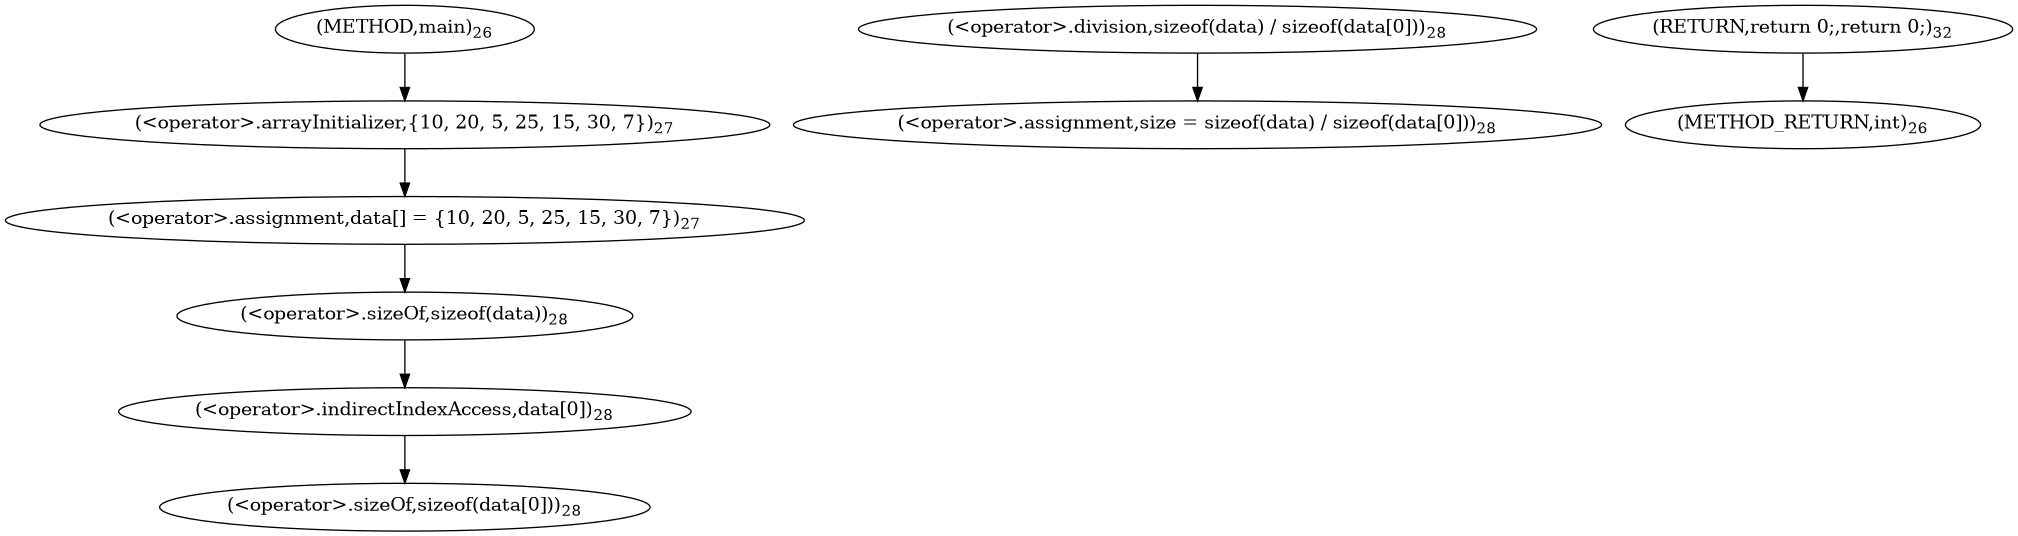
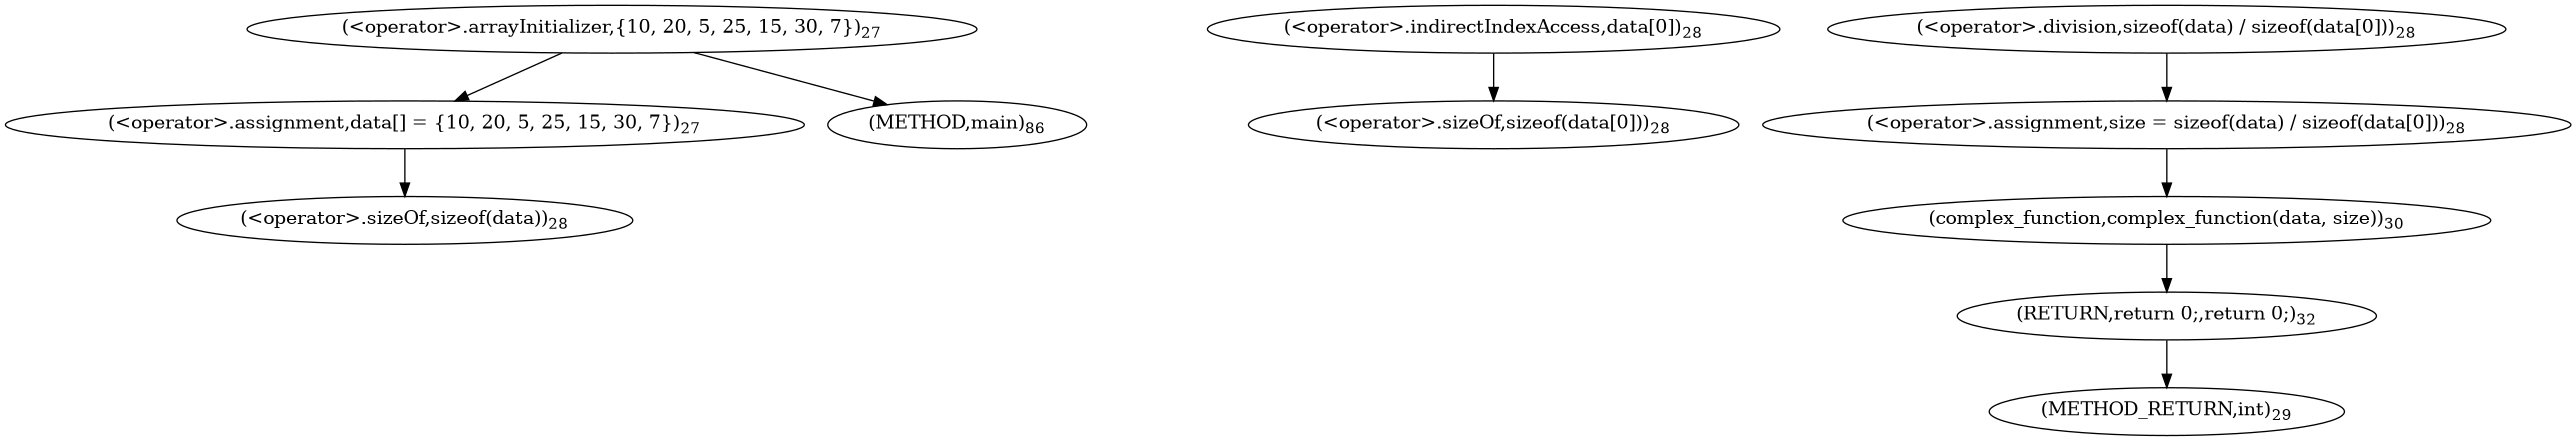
(483, 27) -> (1036, 123)
(405, 70) -> (784, 77)
(1919, 123) -> (2282, 410)
none -> (2167, 220)
(405, 357) -> none
